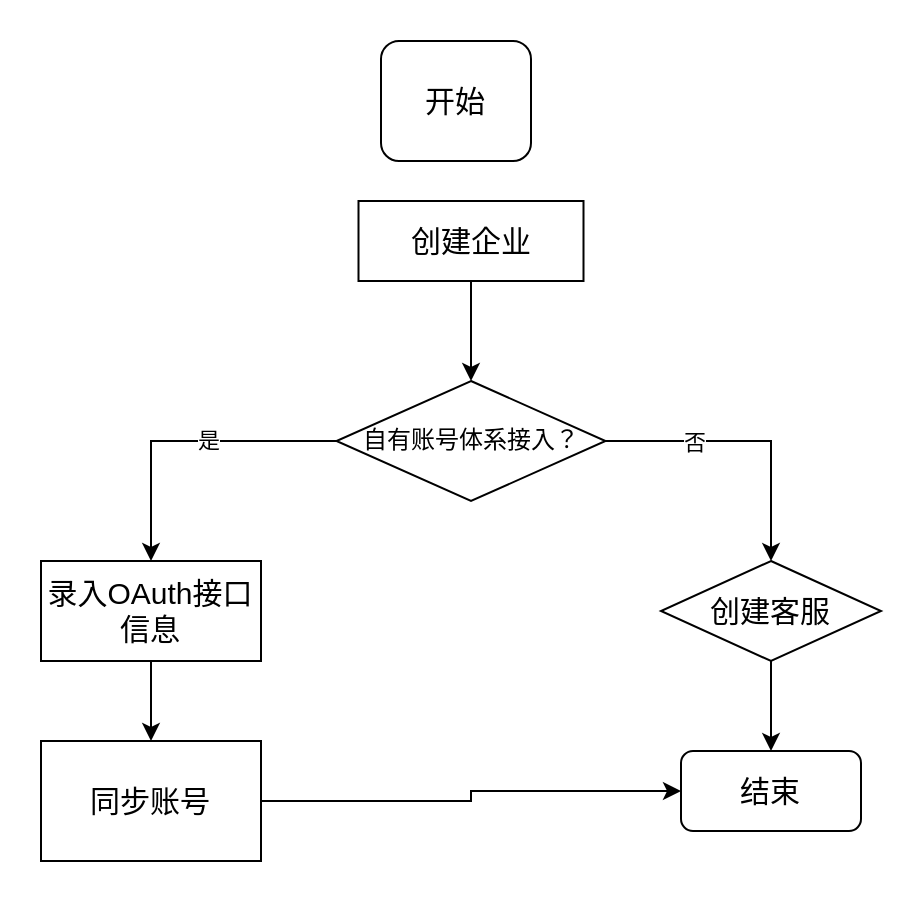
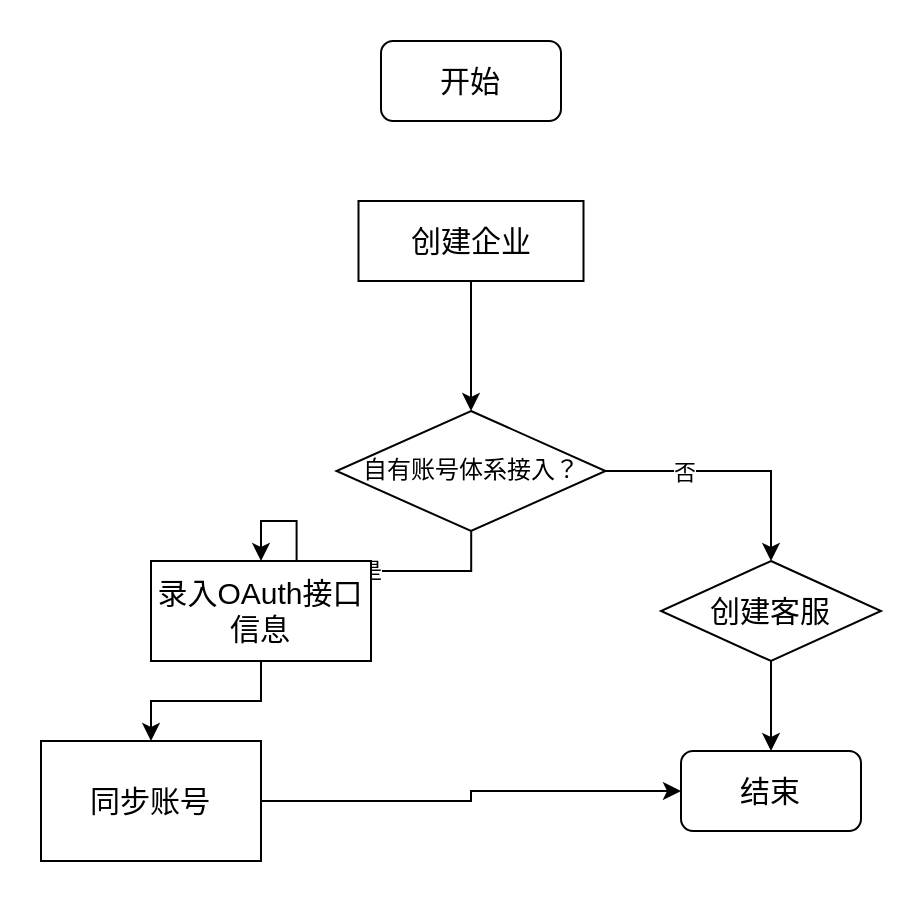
(456, 101) -> (471, 81)
(471, 441) -> (471, 471)
(151, 611) -> (261, 611)
